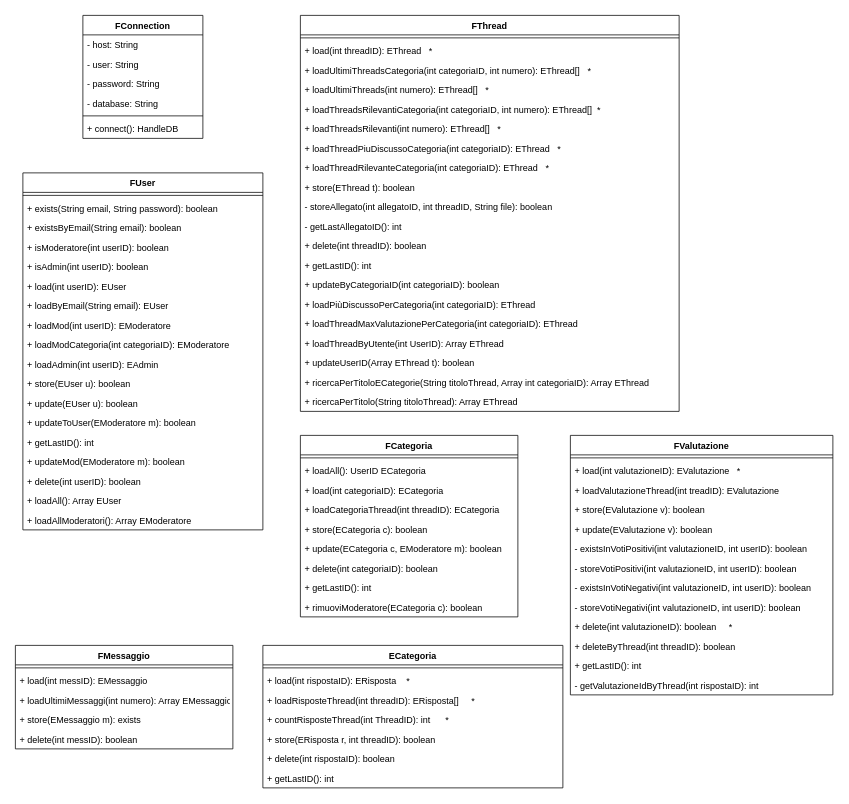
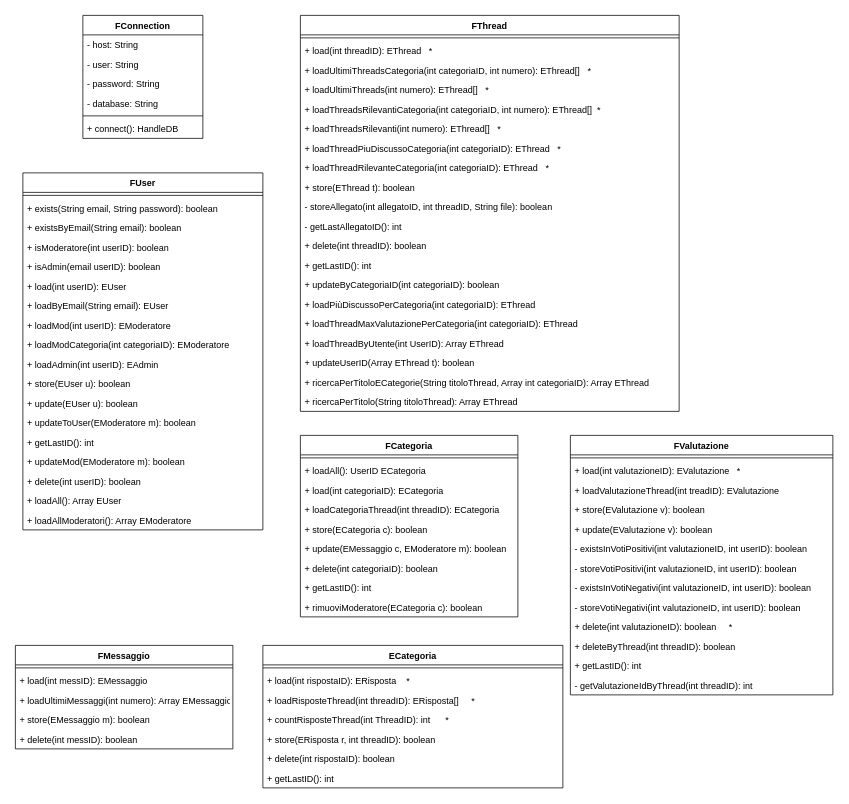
(93, 267) -> (97, 267)
(410, 549) -> (410, 549)
(682, 686) -> (679, 686)
(86, 720) -> (88, 720)
